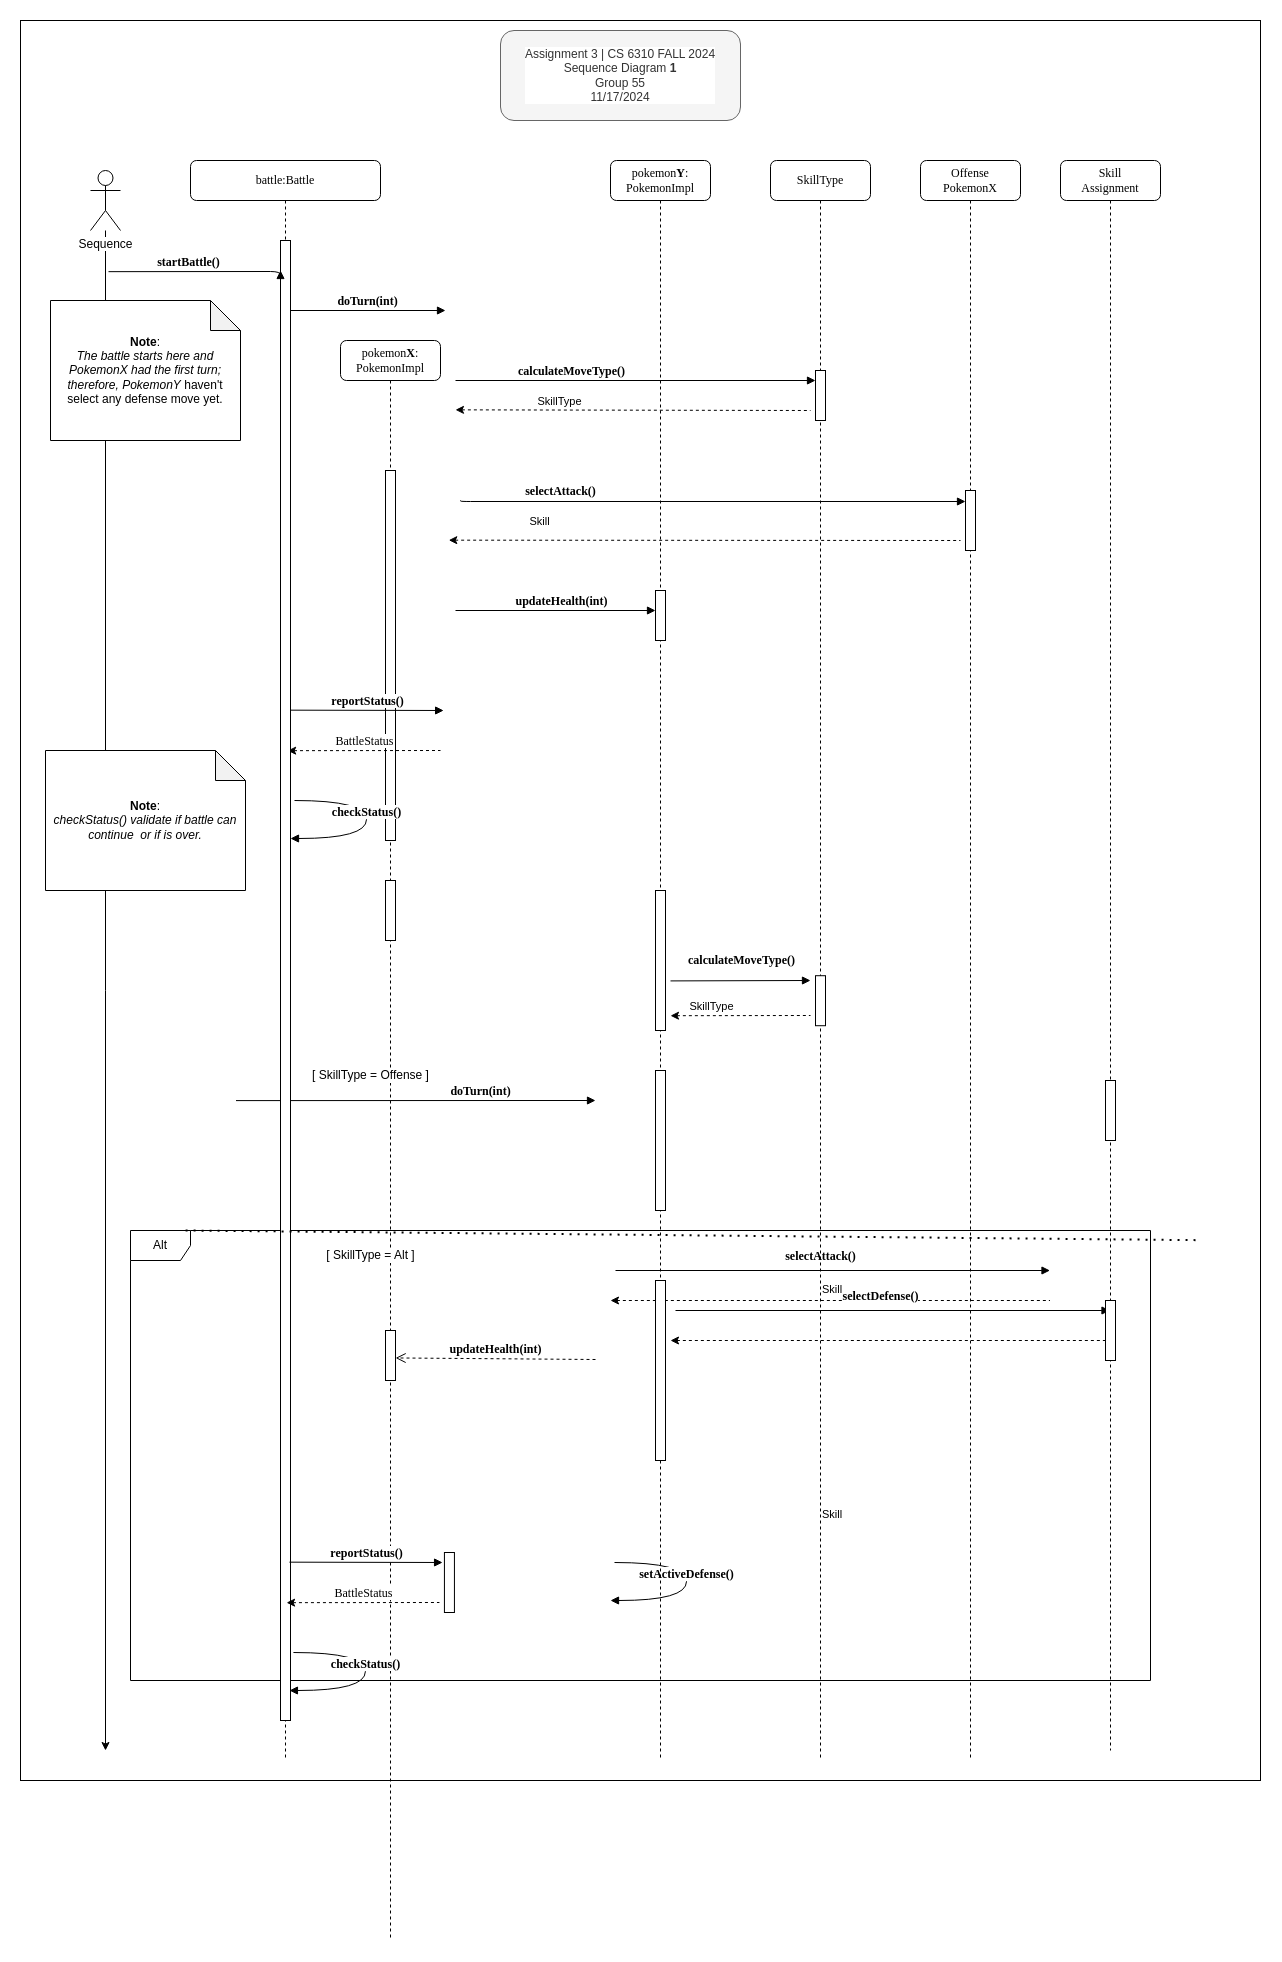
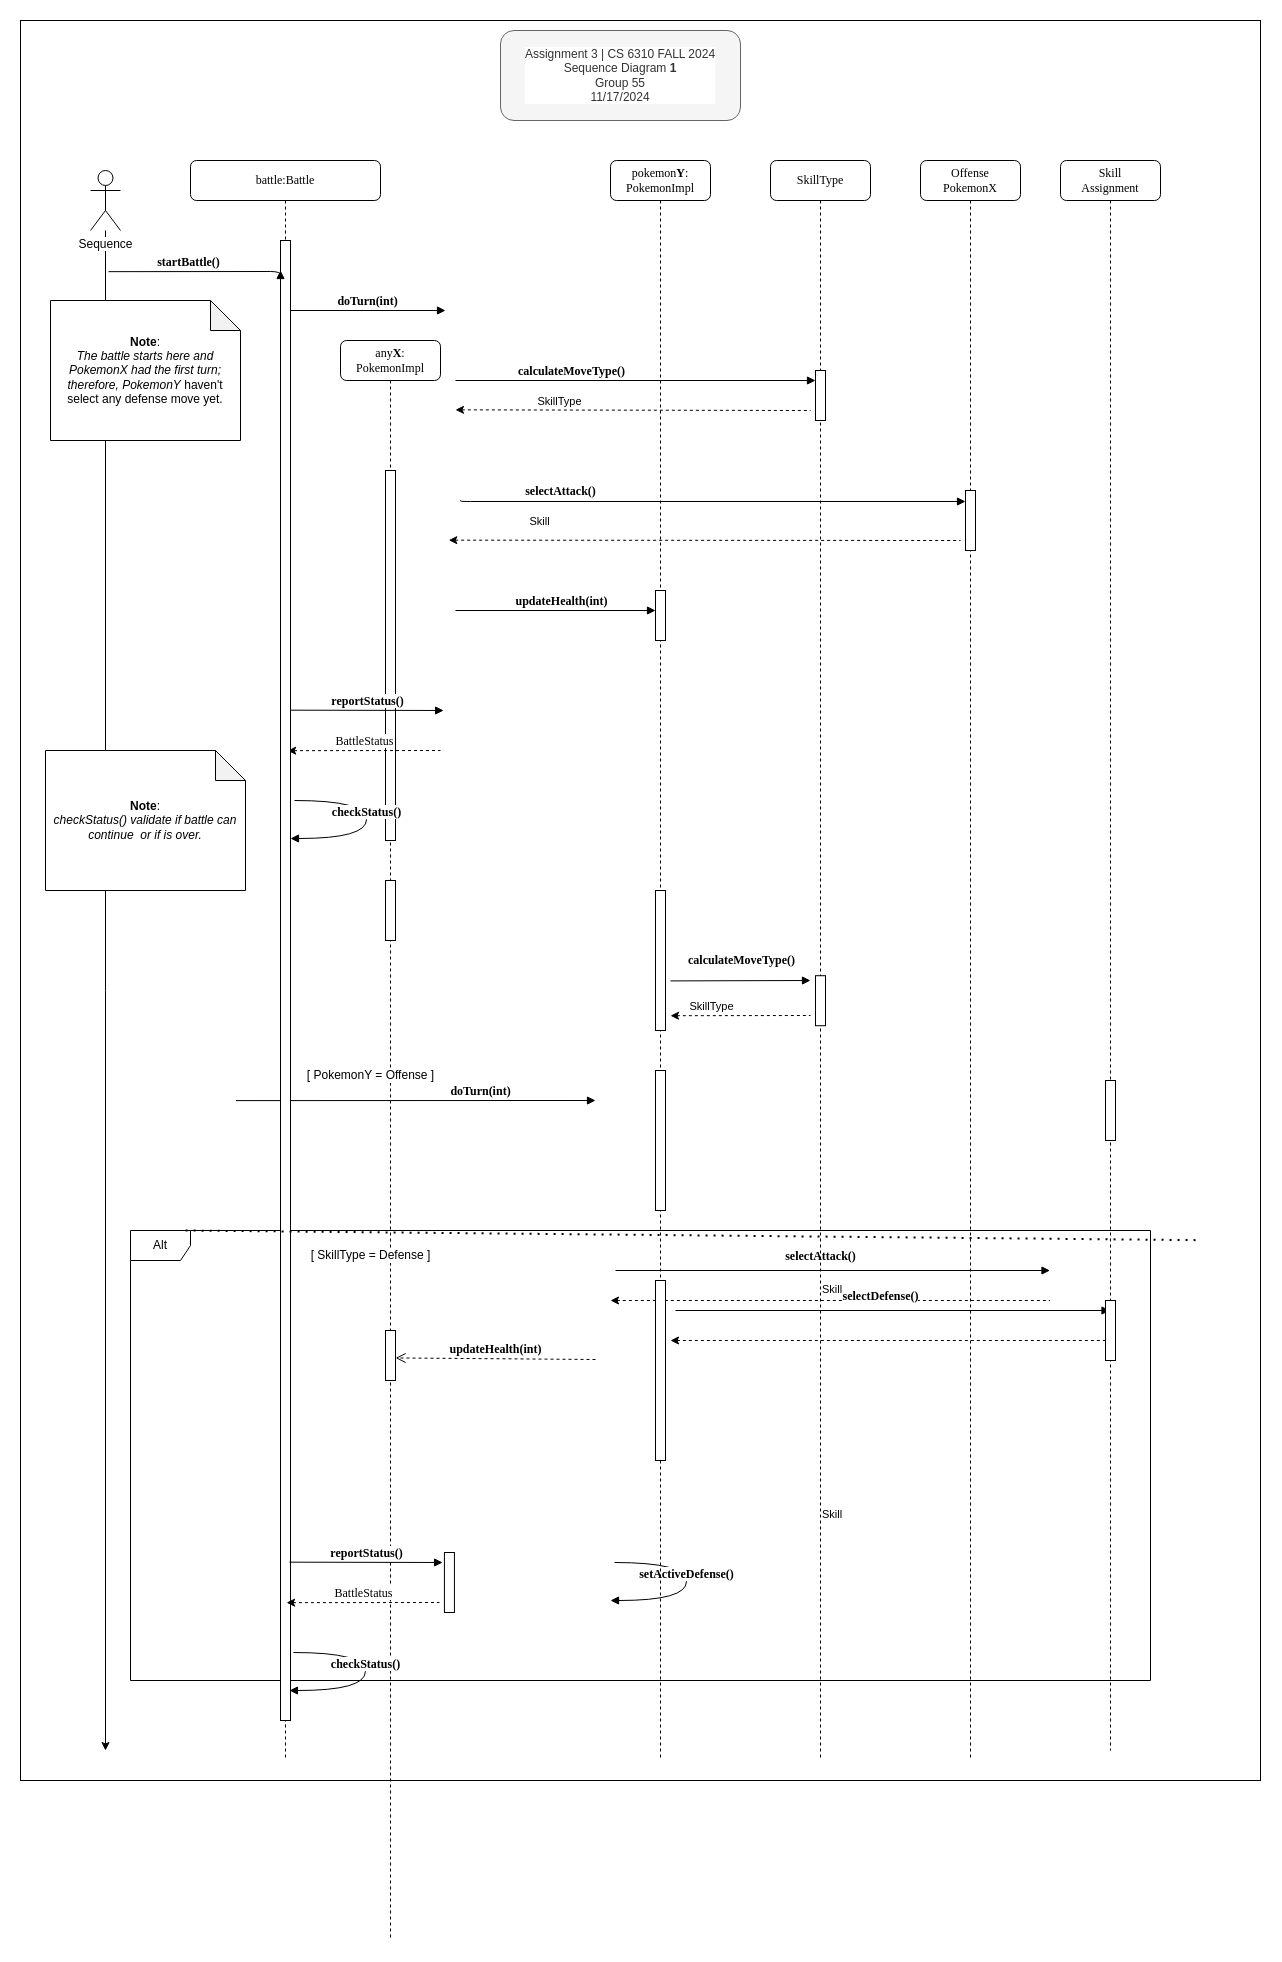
(391, 361) -> (391, 361)
(371, 1076) -> (371, 1076)
(371, 1256) -> (371, 1256)
